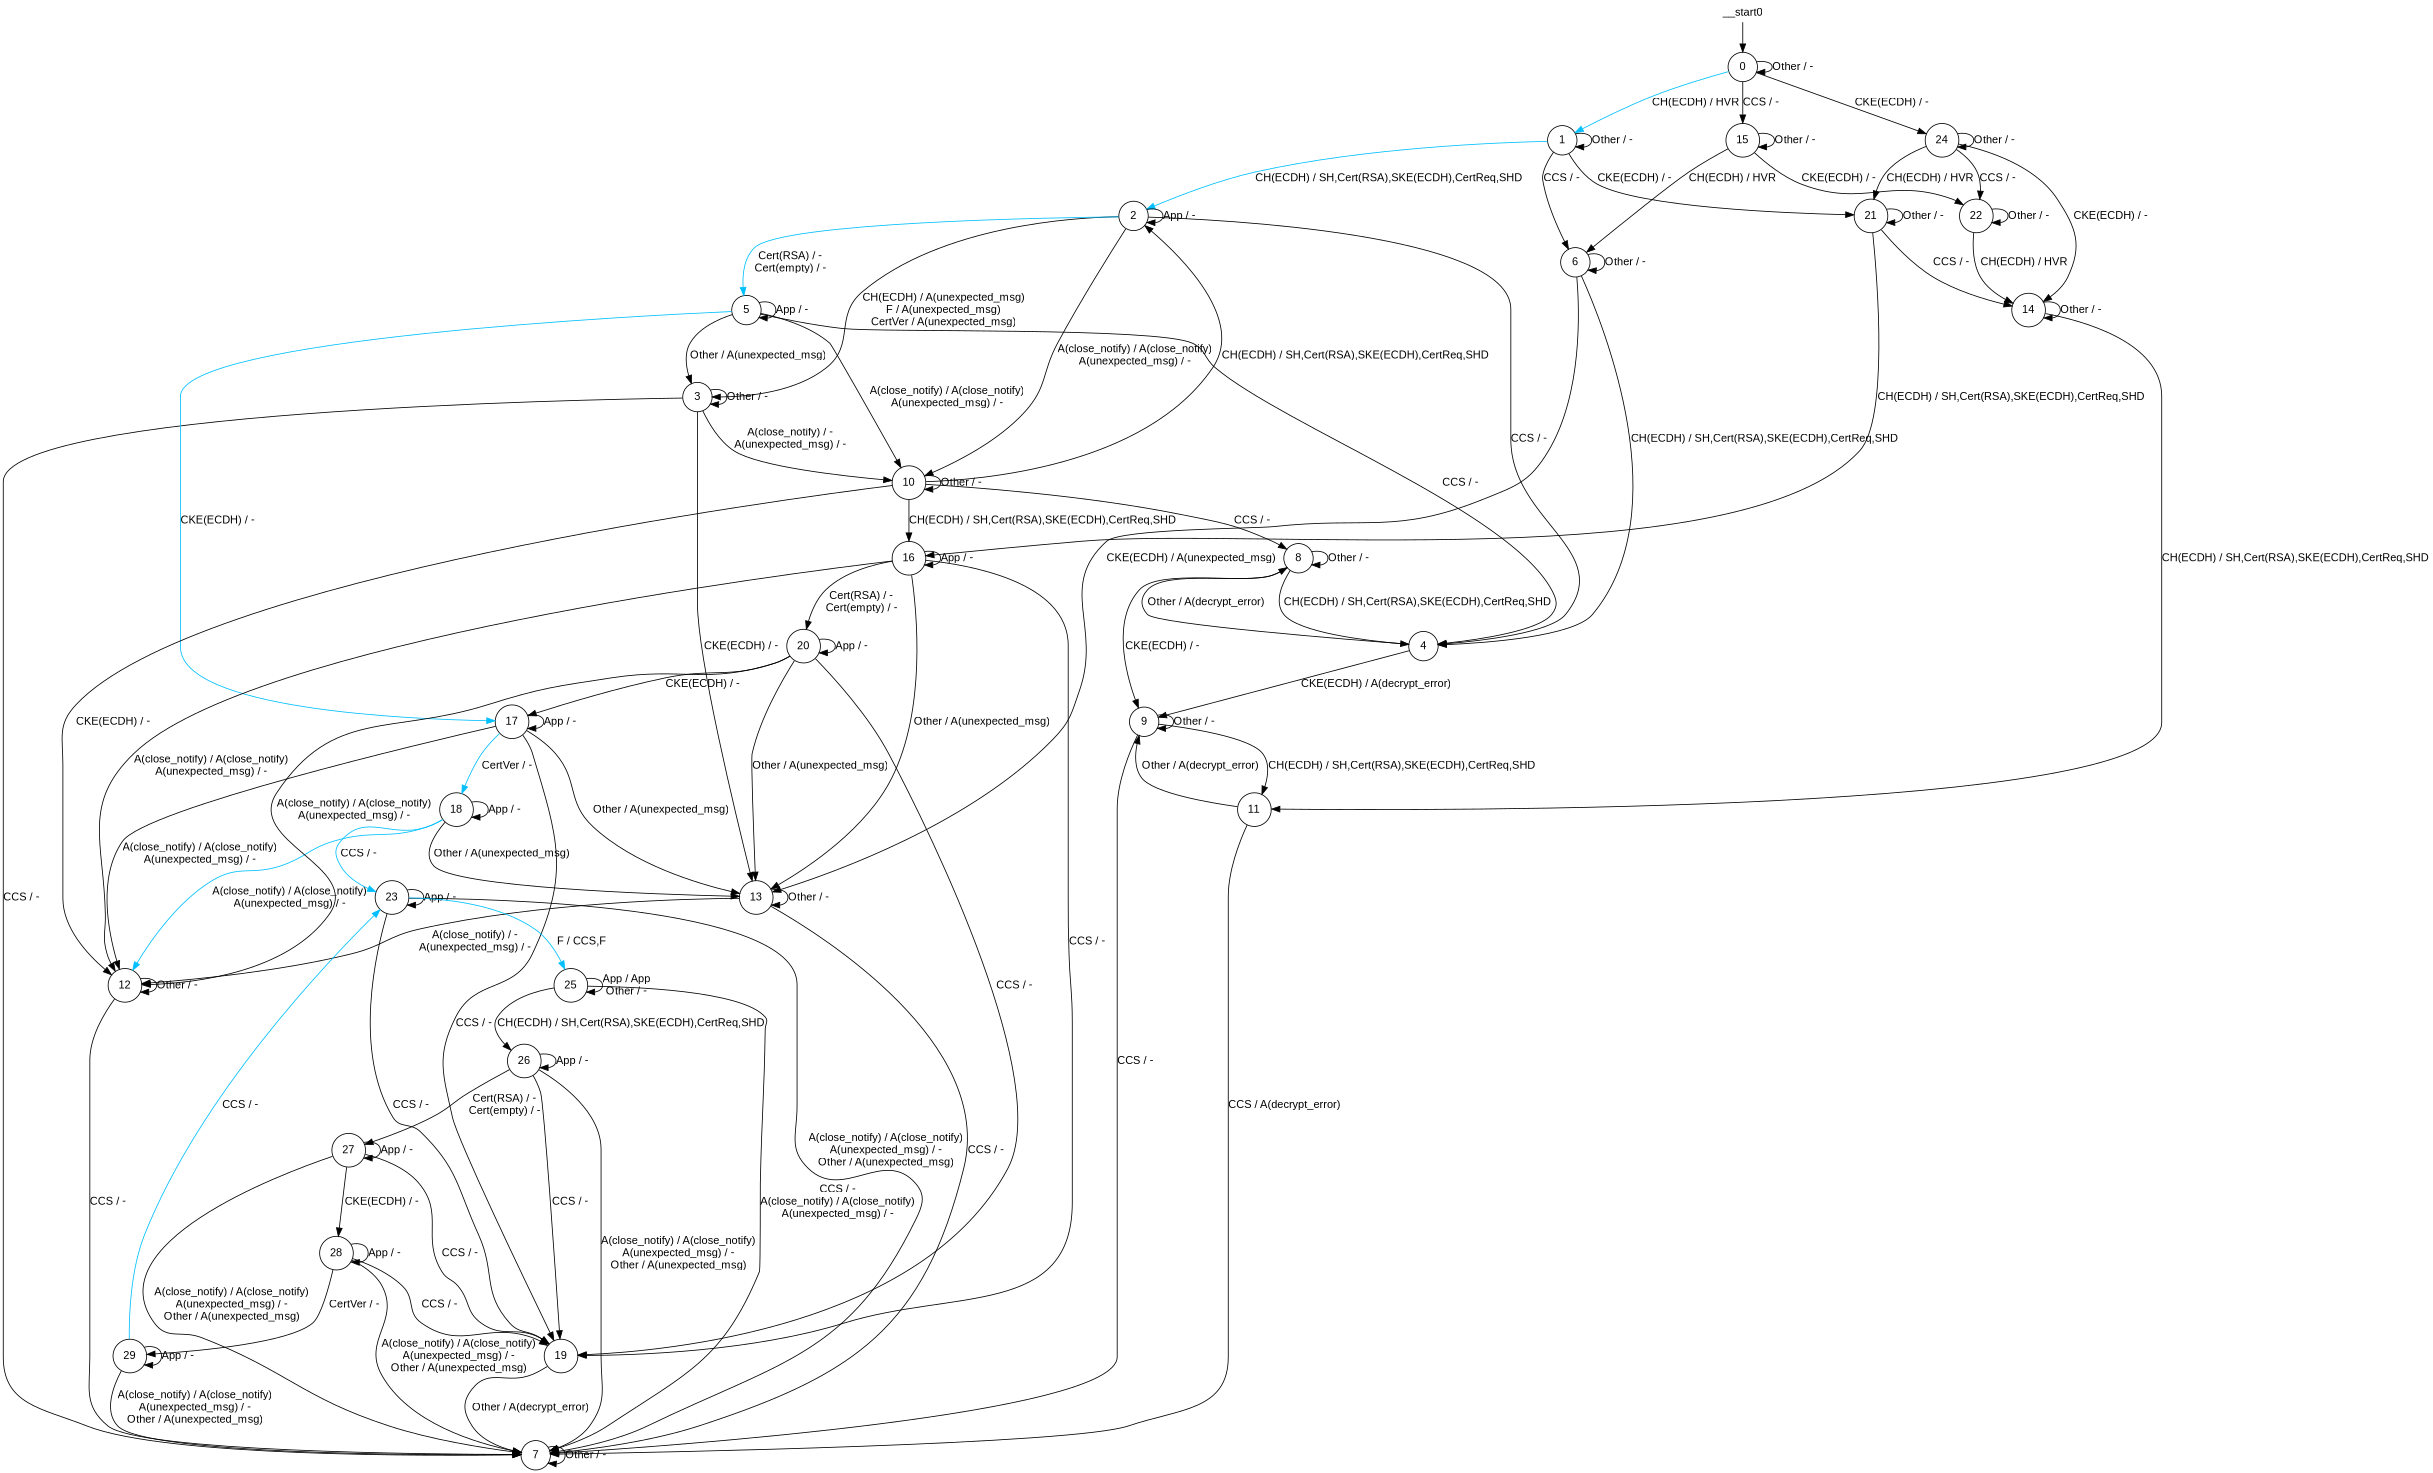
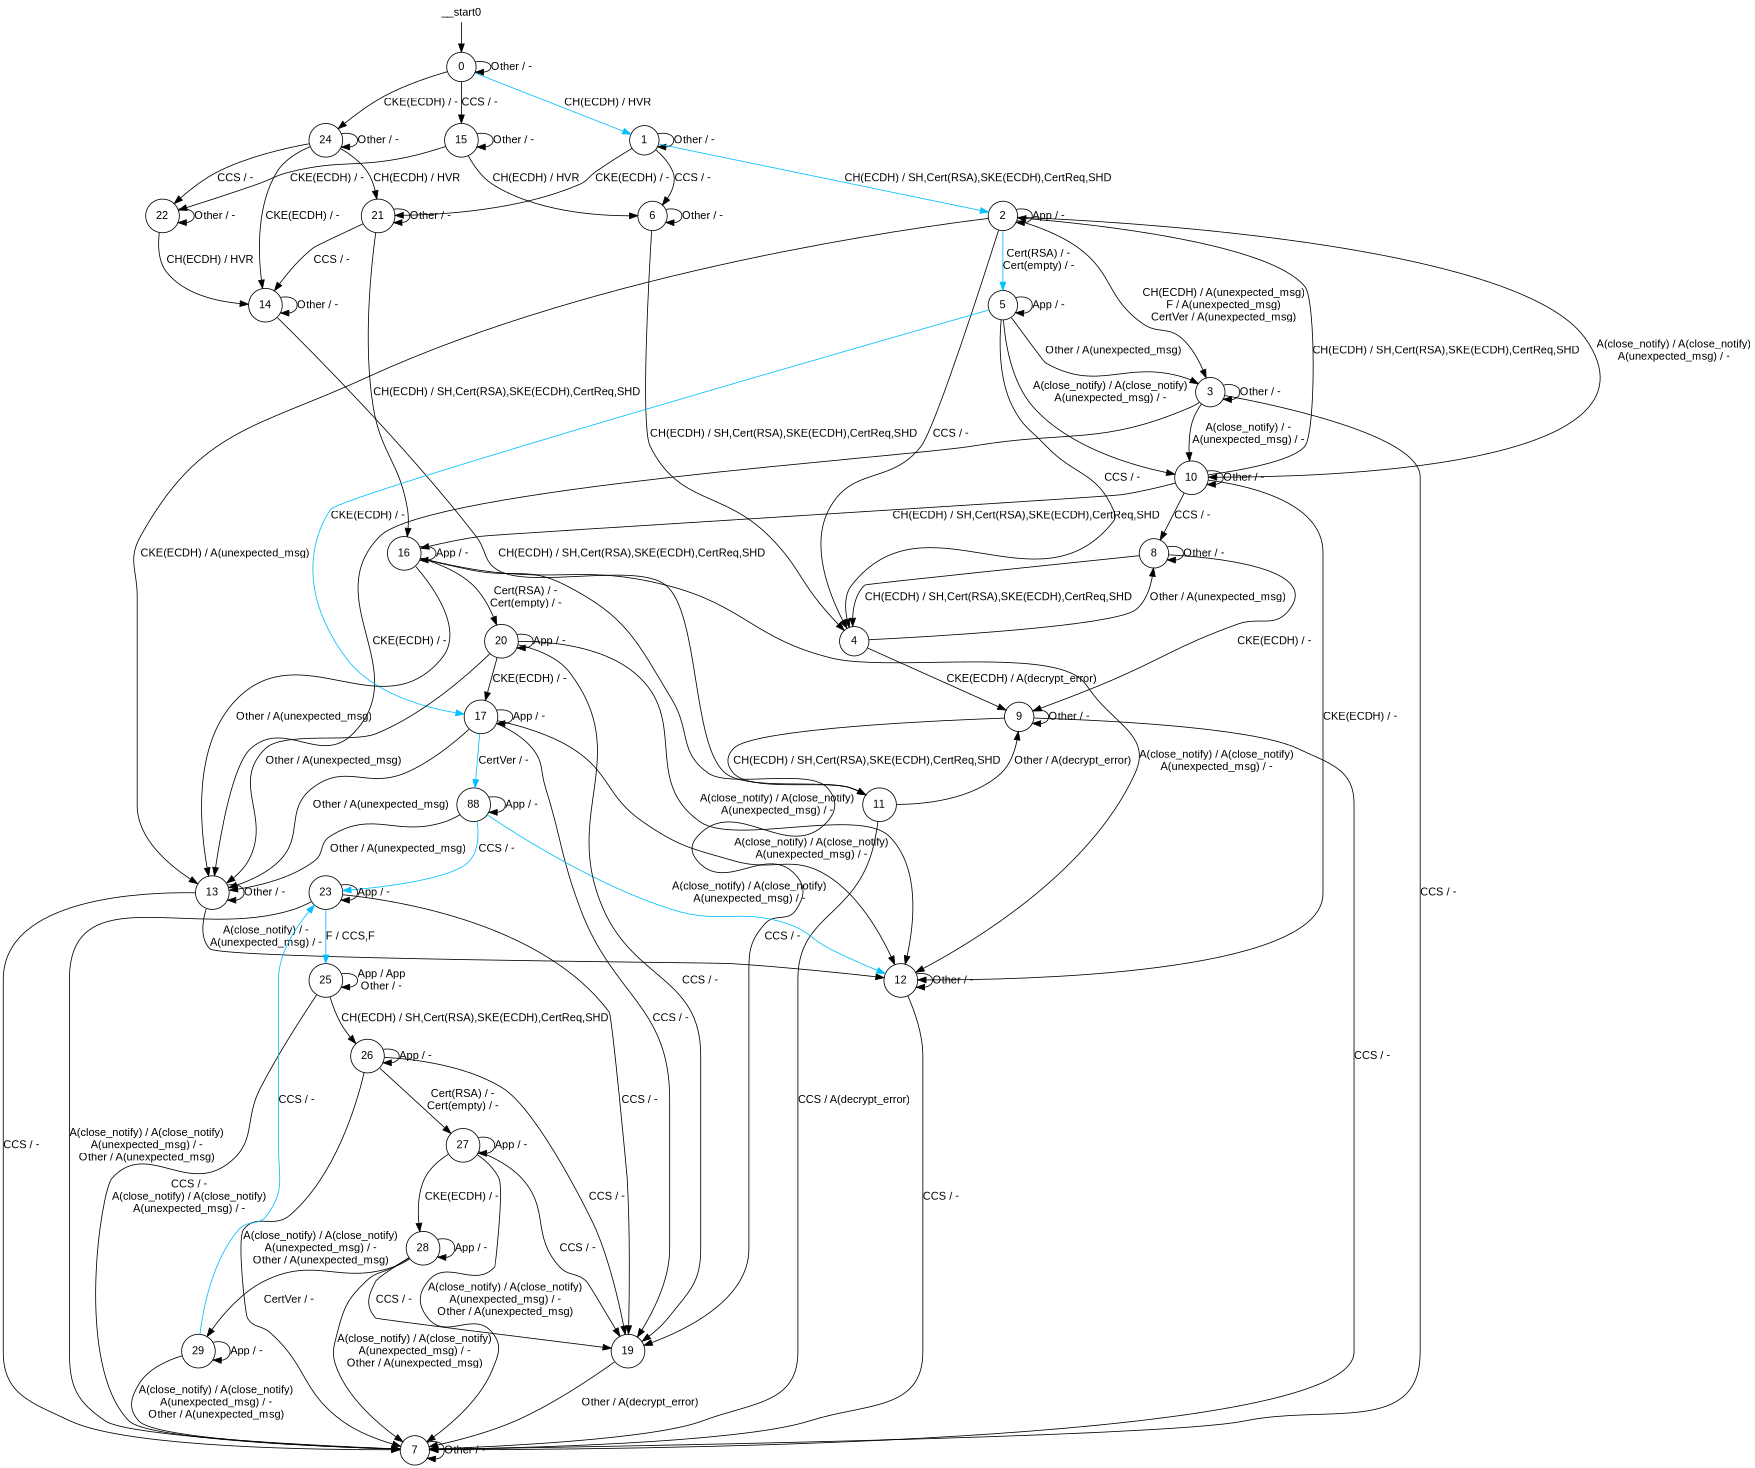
(1163, 531) -> (364, 379)
(1206, 602) -> (1218, 597)
(457, 810) -> (474, 805)
